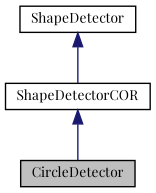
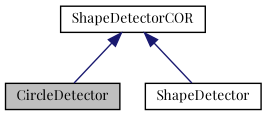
(78, 65) -> (173, 63)
